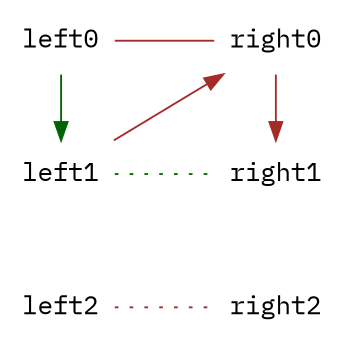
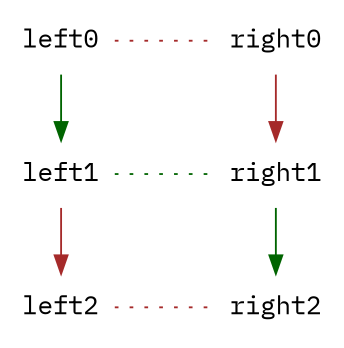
(164, 41) -> (164, 41)
(160, 112) -> (61, 232)
none -> (276, 232)
